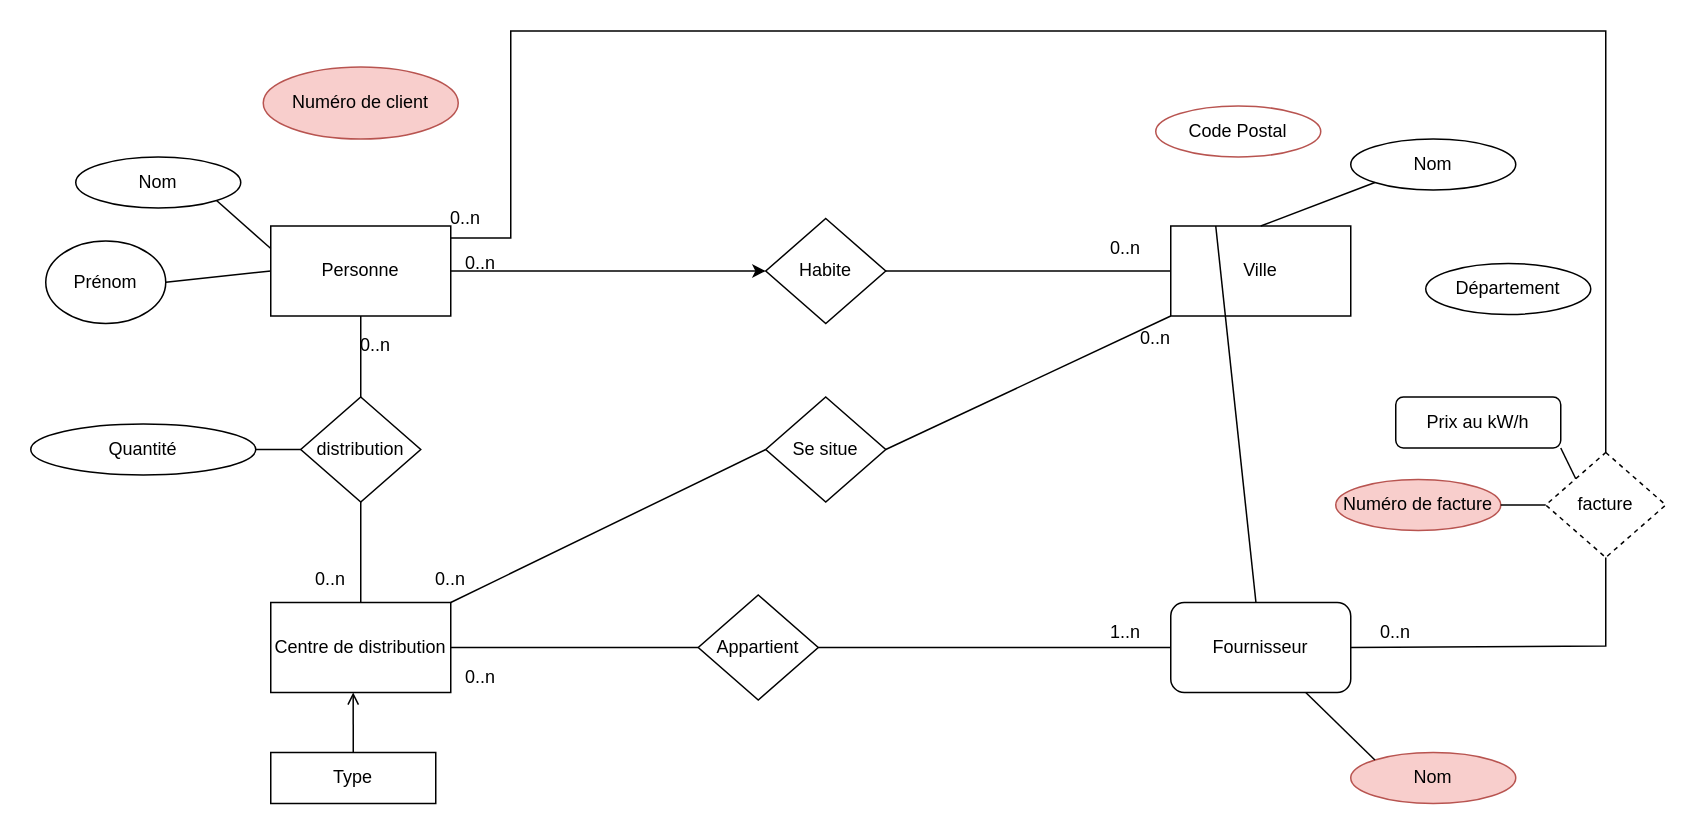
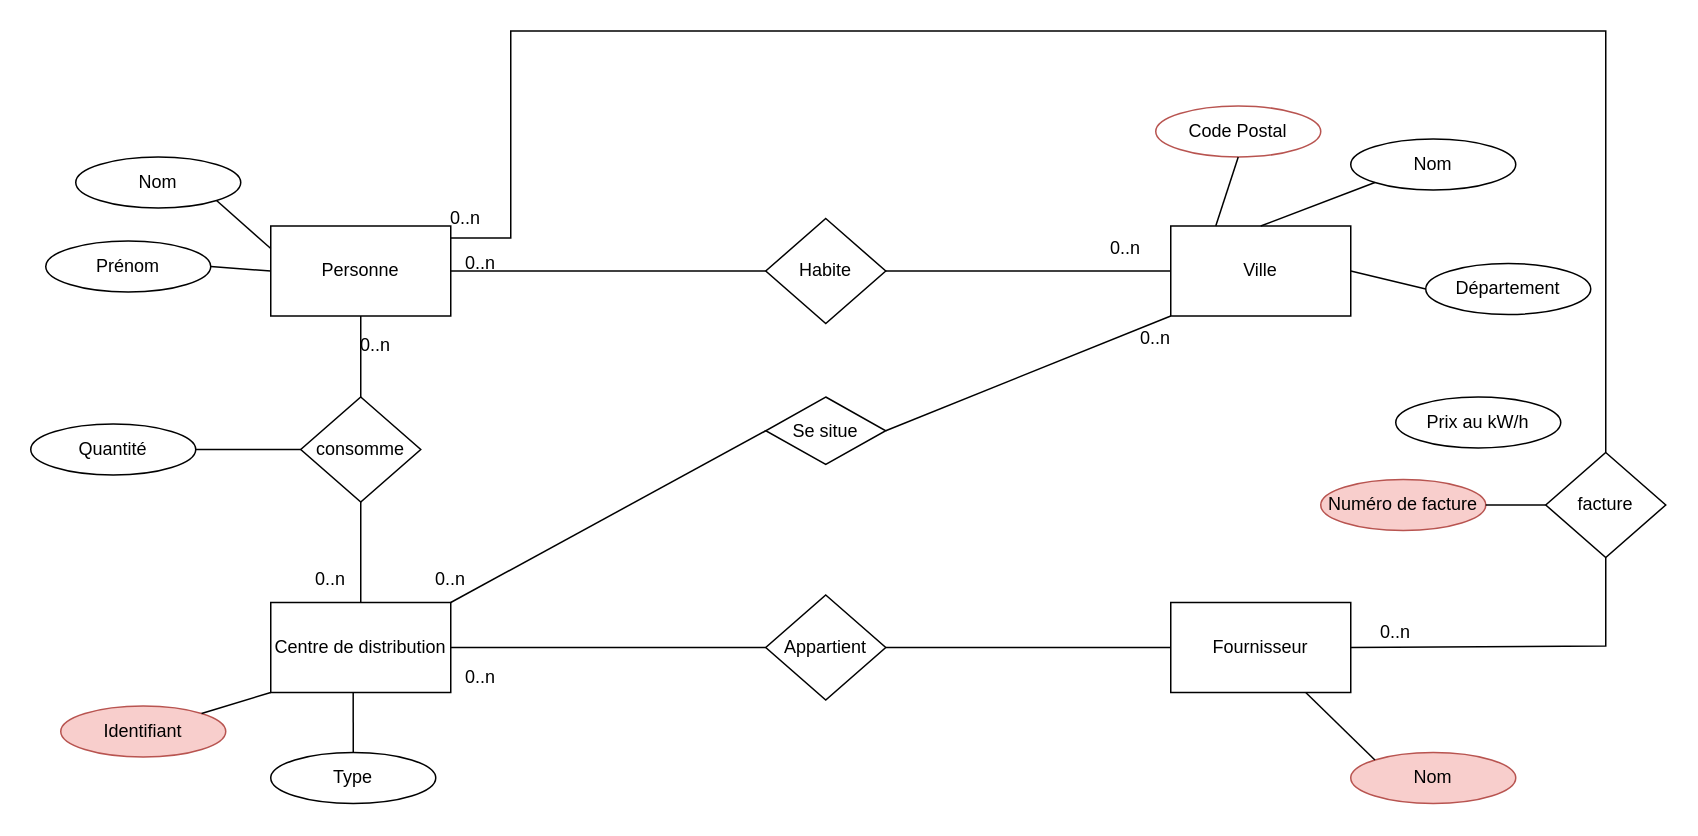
(361, 103) -> none
(754, 271) -> (758, 271)
none -> (1388, 280)
(106, 282) -> (128, 266)
(1236, 414) -> (1227, 191)
(1478, 422) -> (1478, 422)
(143, 449) -> (113, 449)
(361, 449) -> (361, 449)
(826, 449) -> (826, 431)
(1568, 463) -> none
(1418, 505) -> (1403, 505)
(1606, 505) -> (1606, 505)
(1126, 632) -> none
(758, 647) -> (826, 647)
(1261, 647) -> (1261, 647)
(353, 699) -> (353, 697)
none -> (236, 703)
none -> (143, 731)
(353, 778) -> (353, 778)
